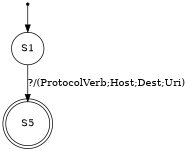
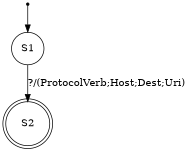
(28, 124) -> (28, 124)
